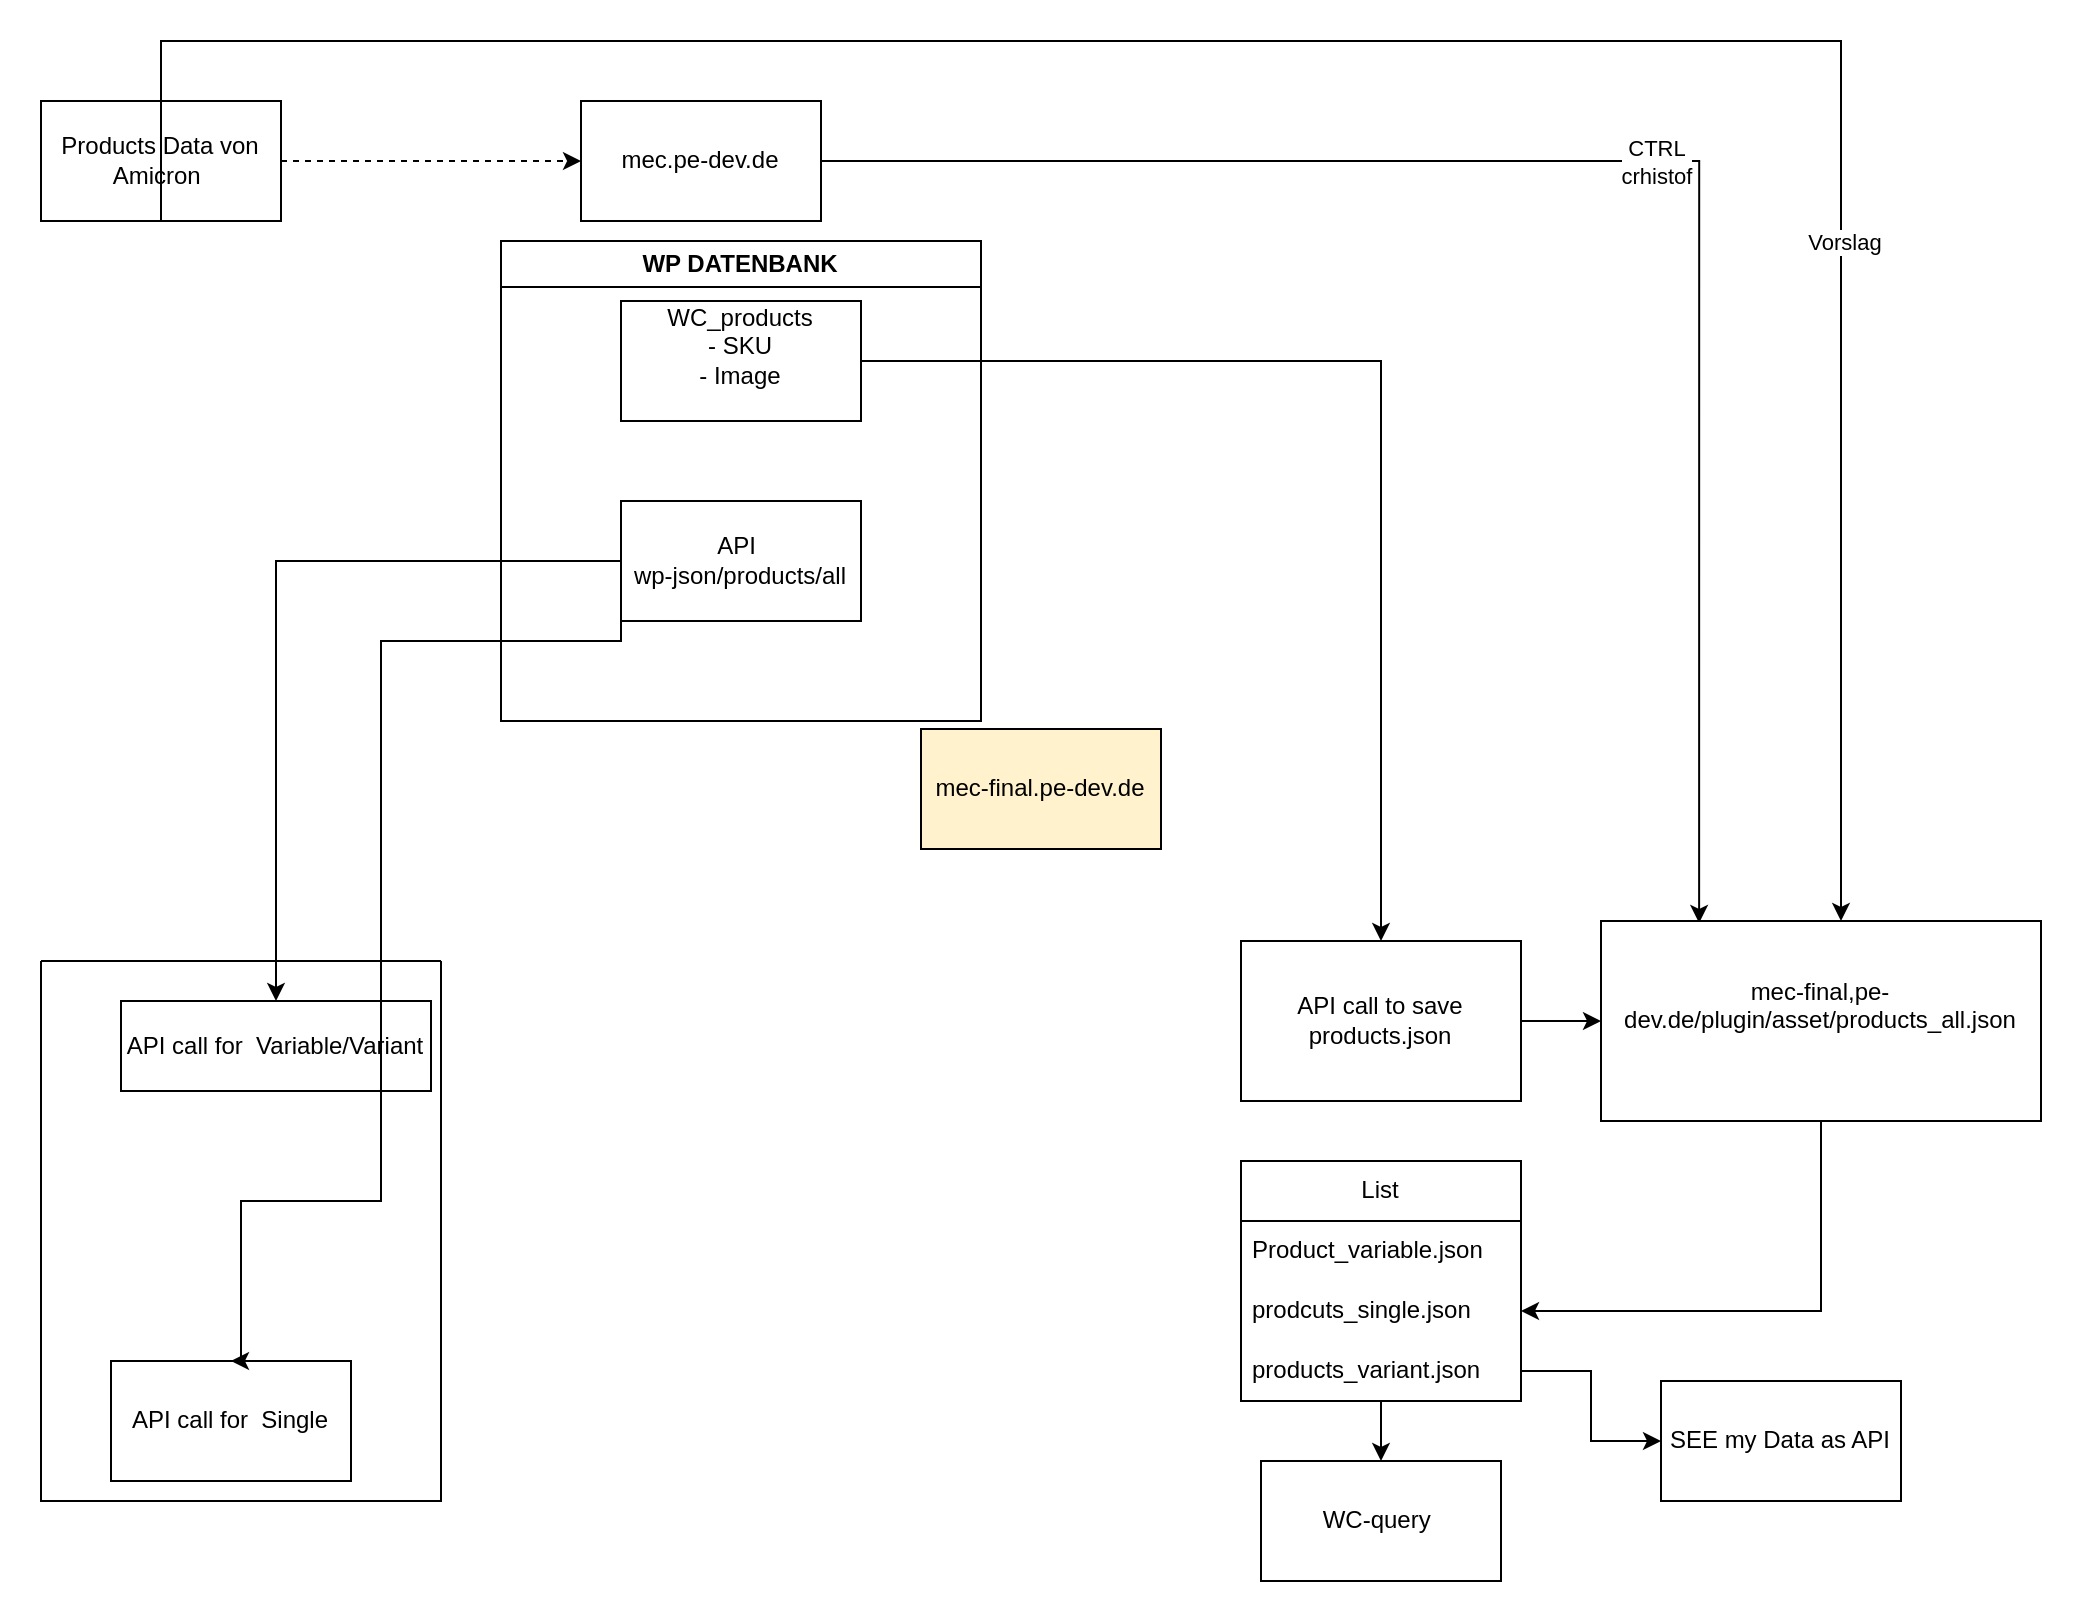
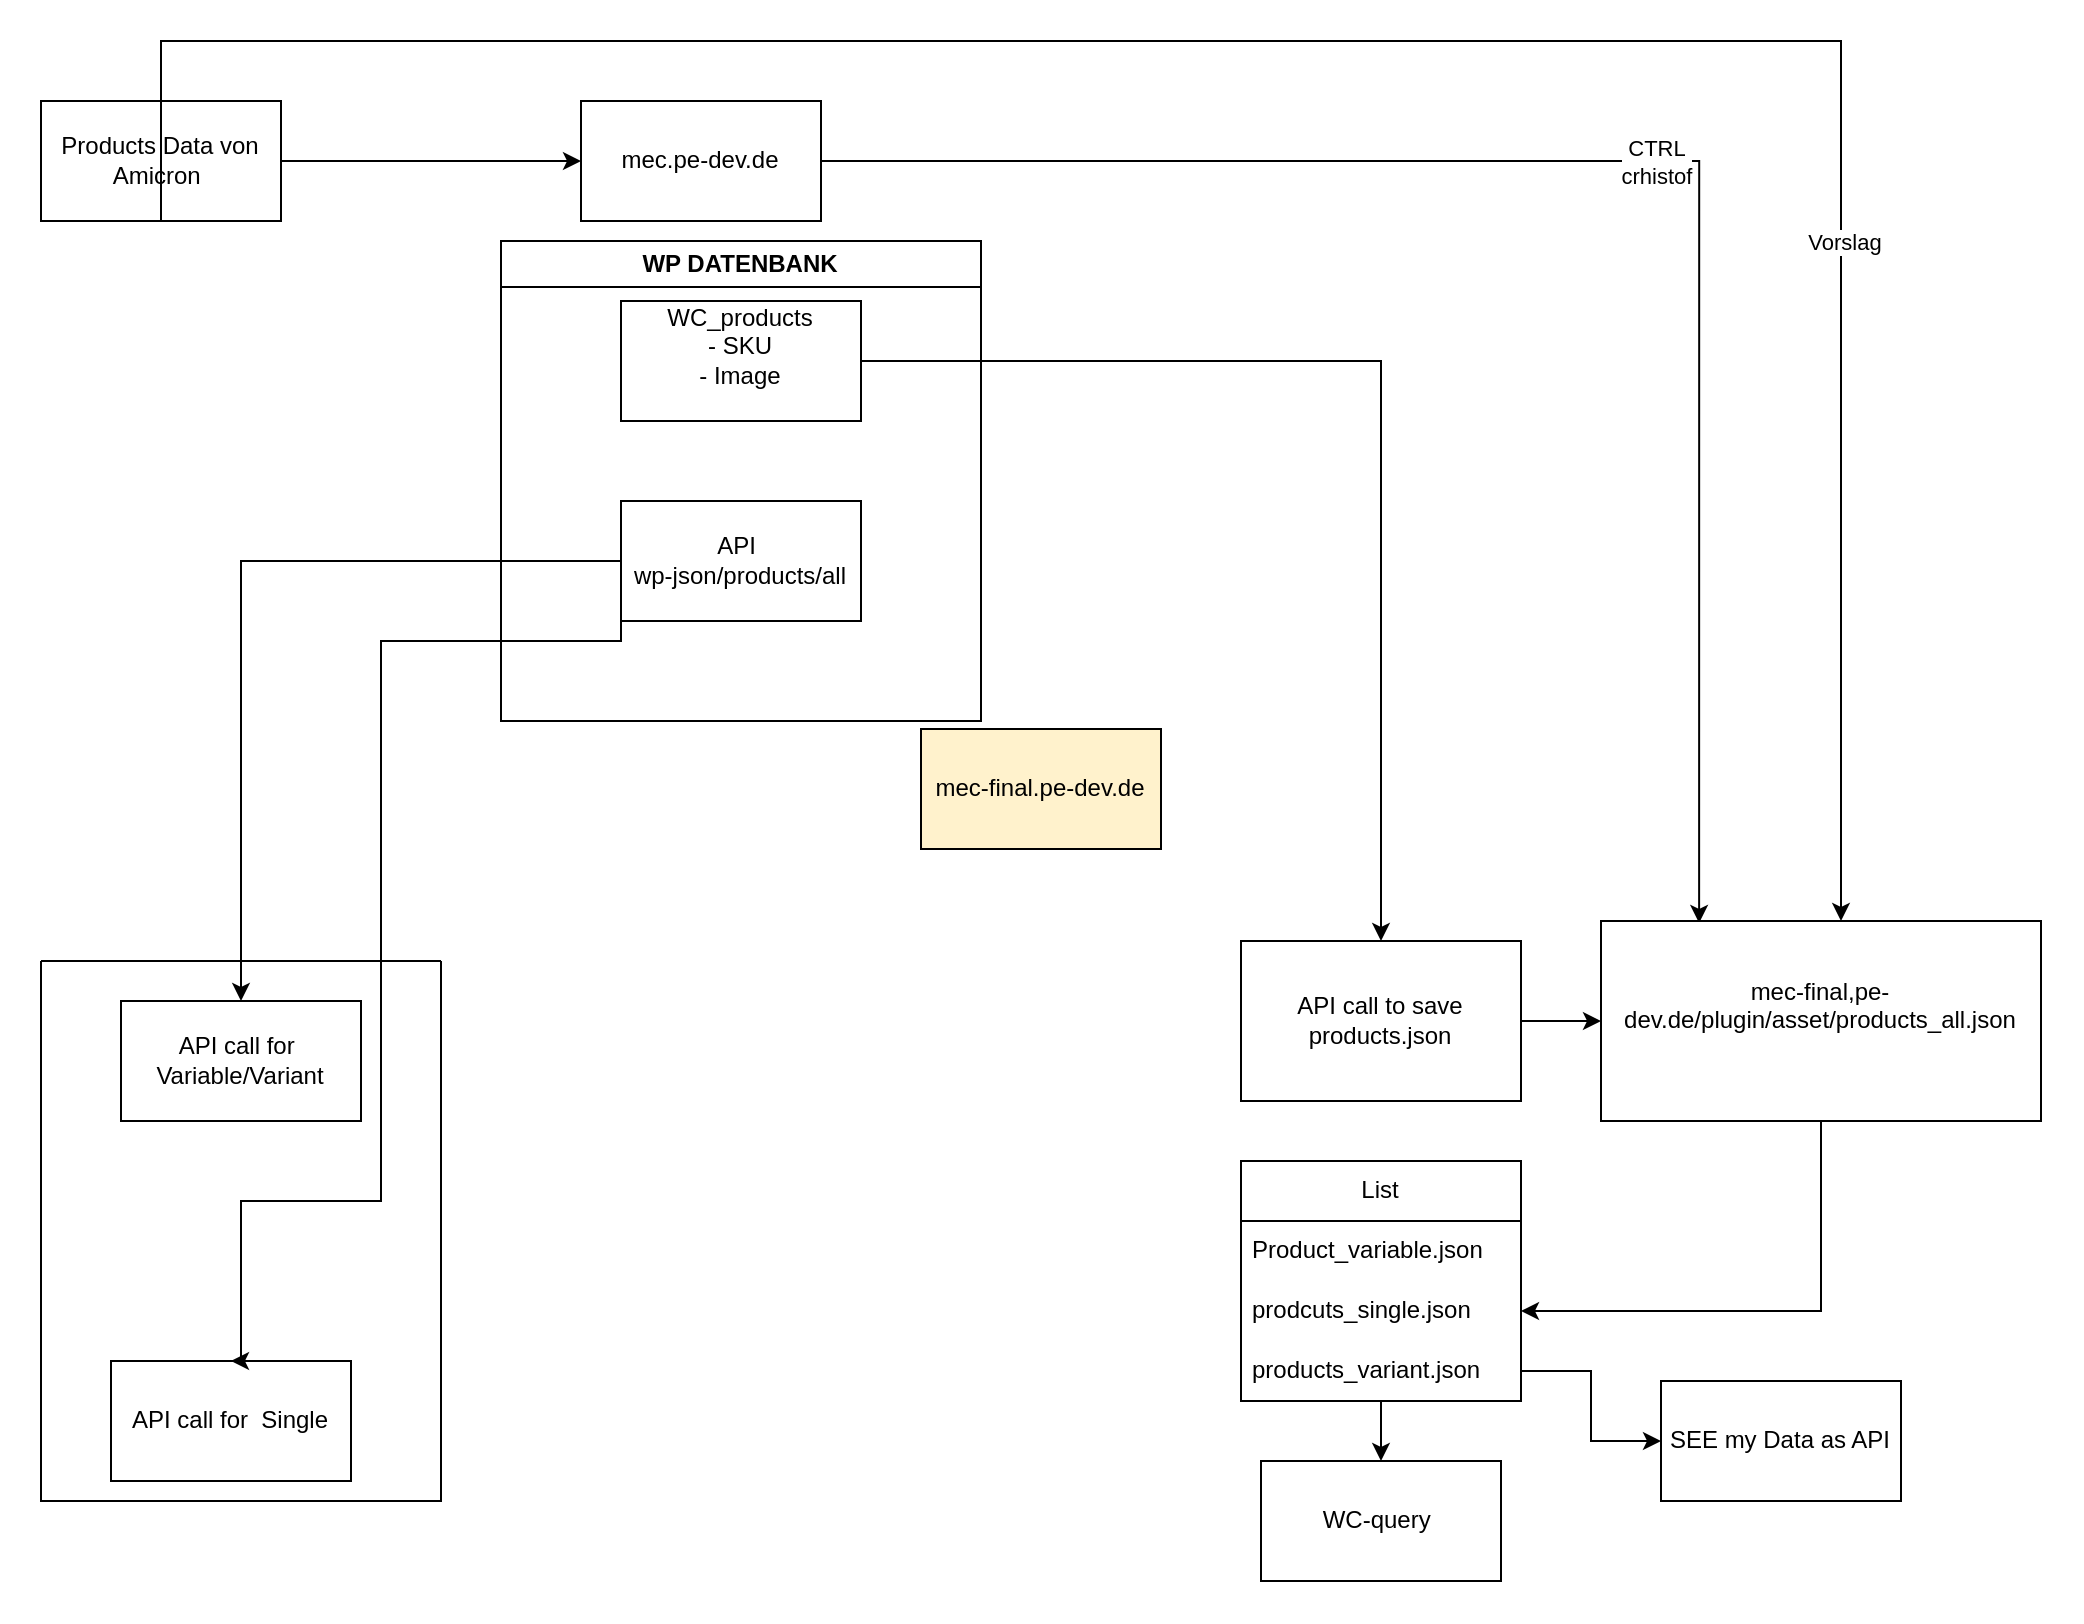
(426, 161) -> (426, 161)
(276, 1046) -> (241, 1061)
